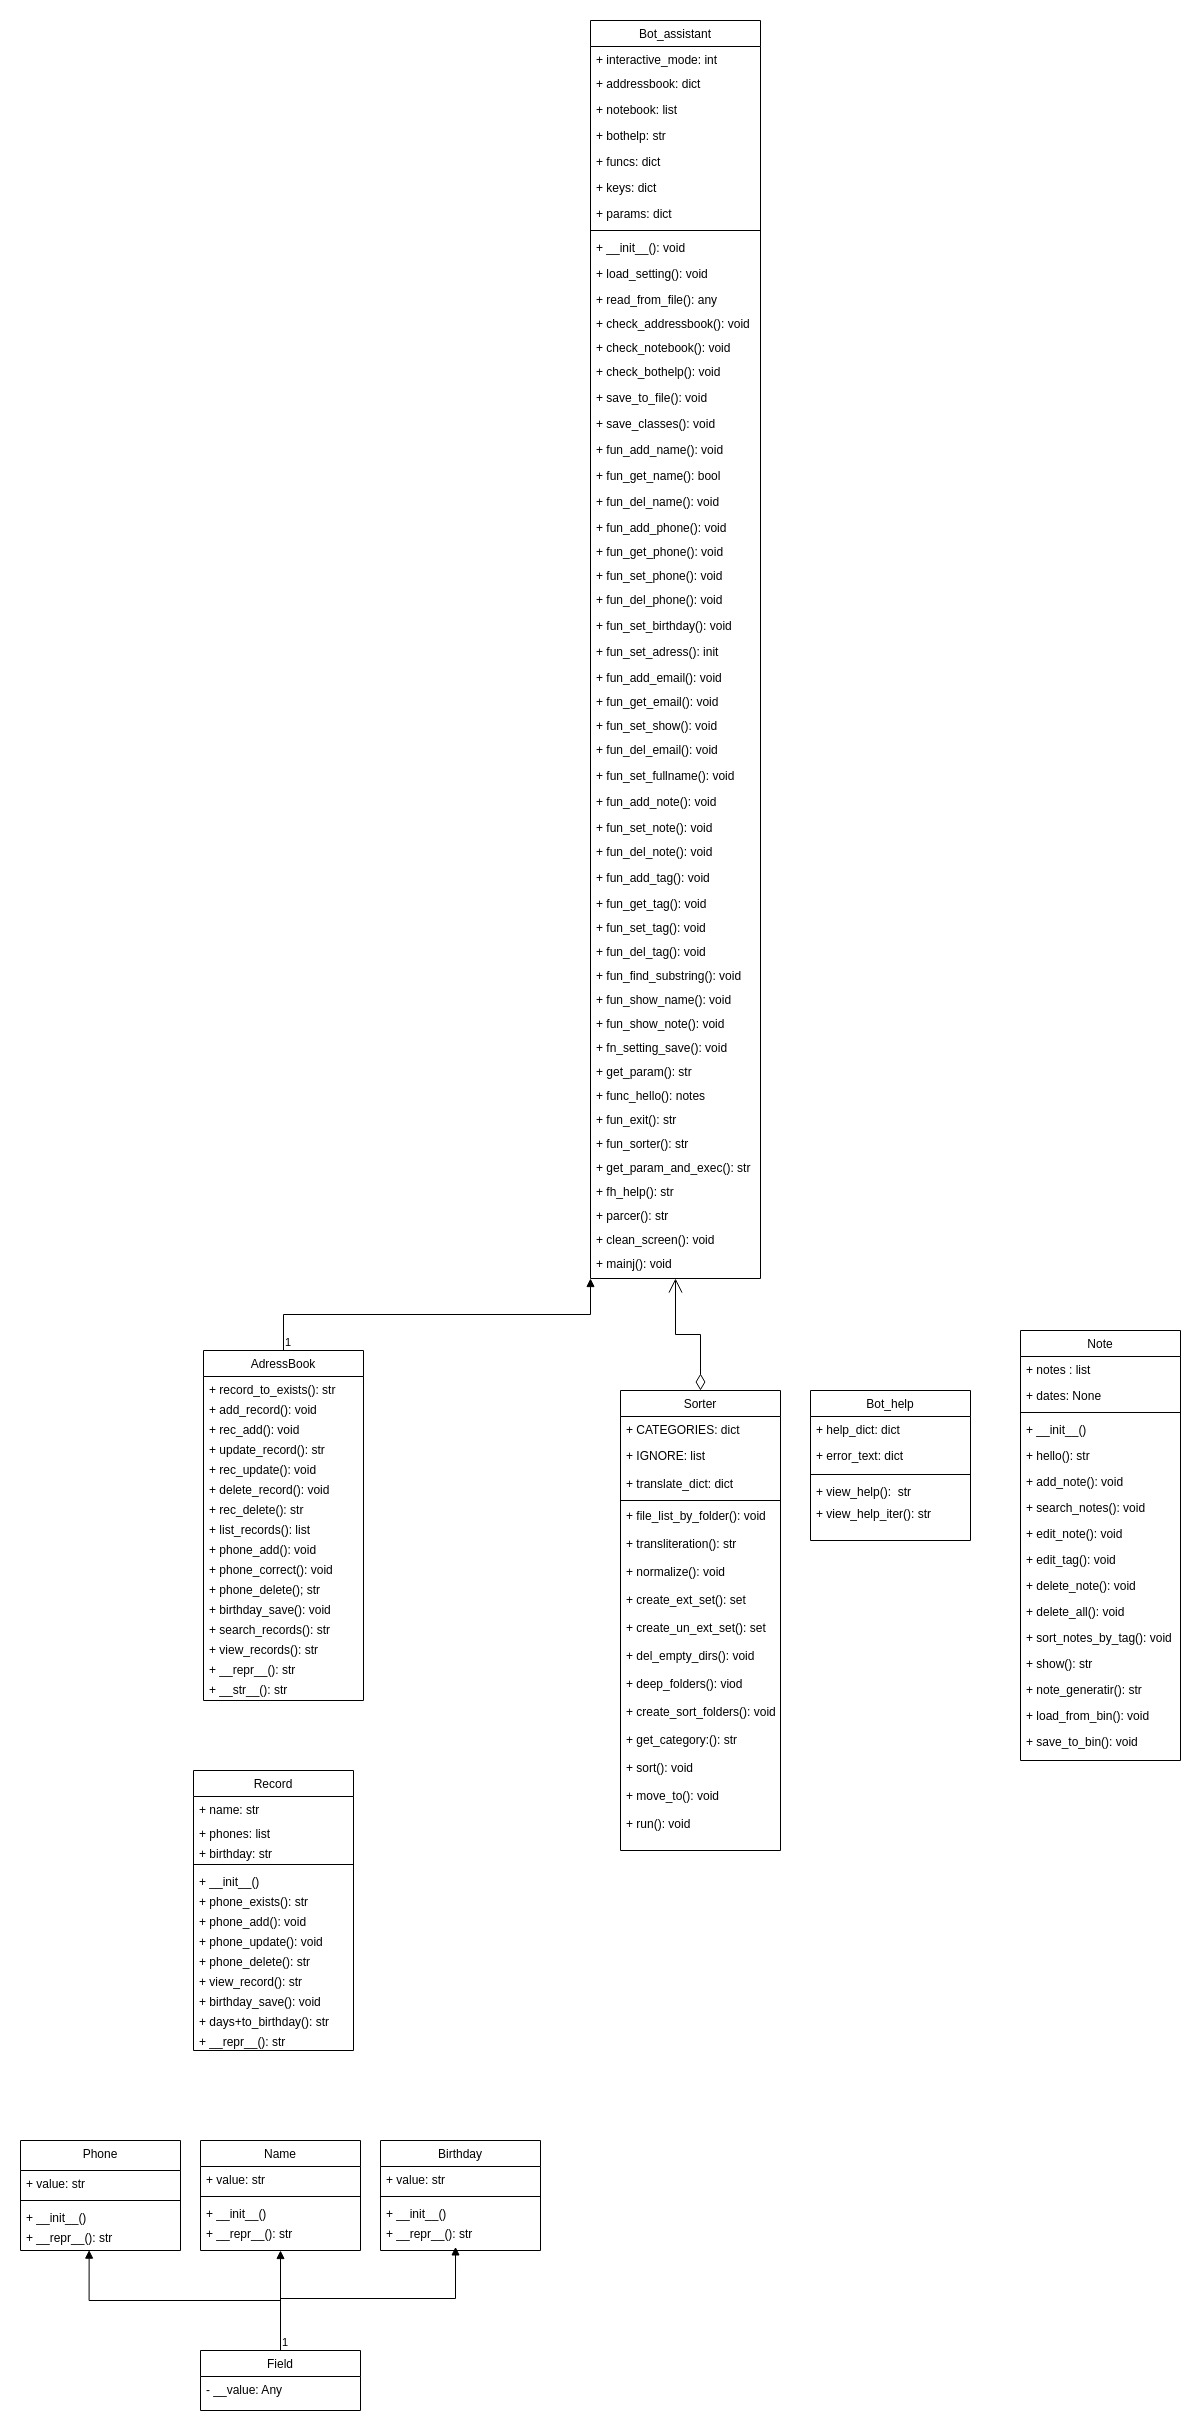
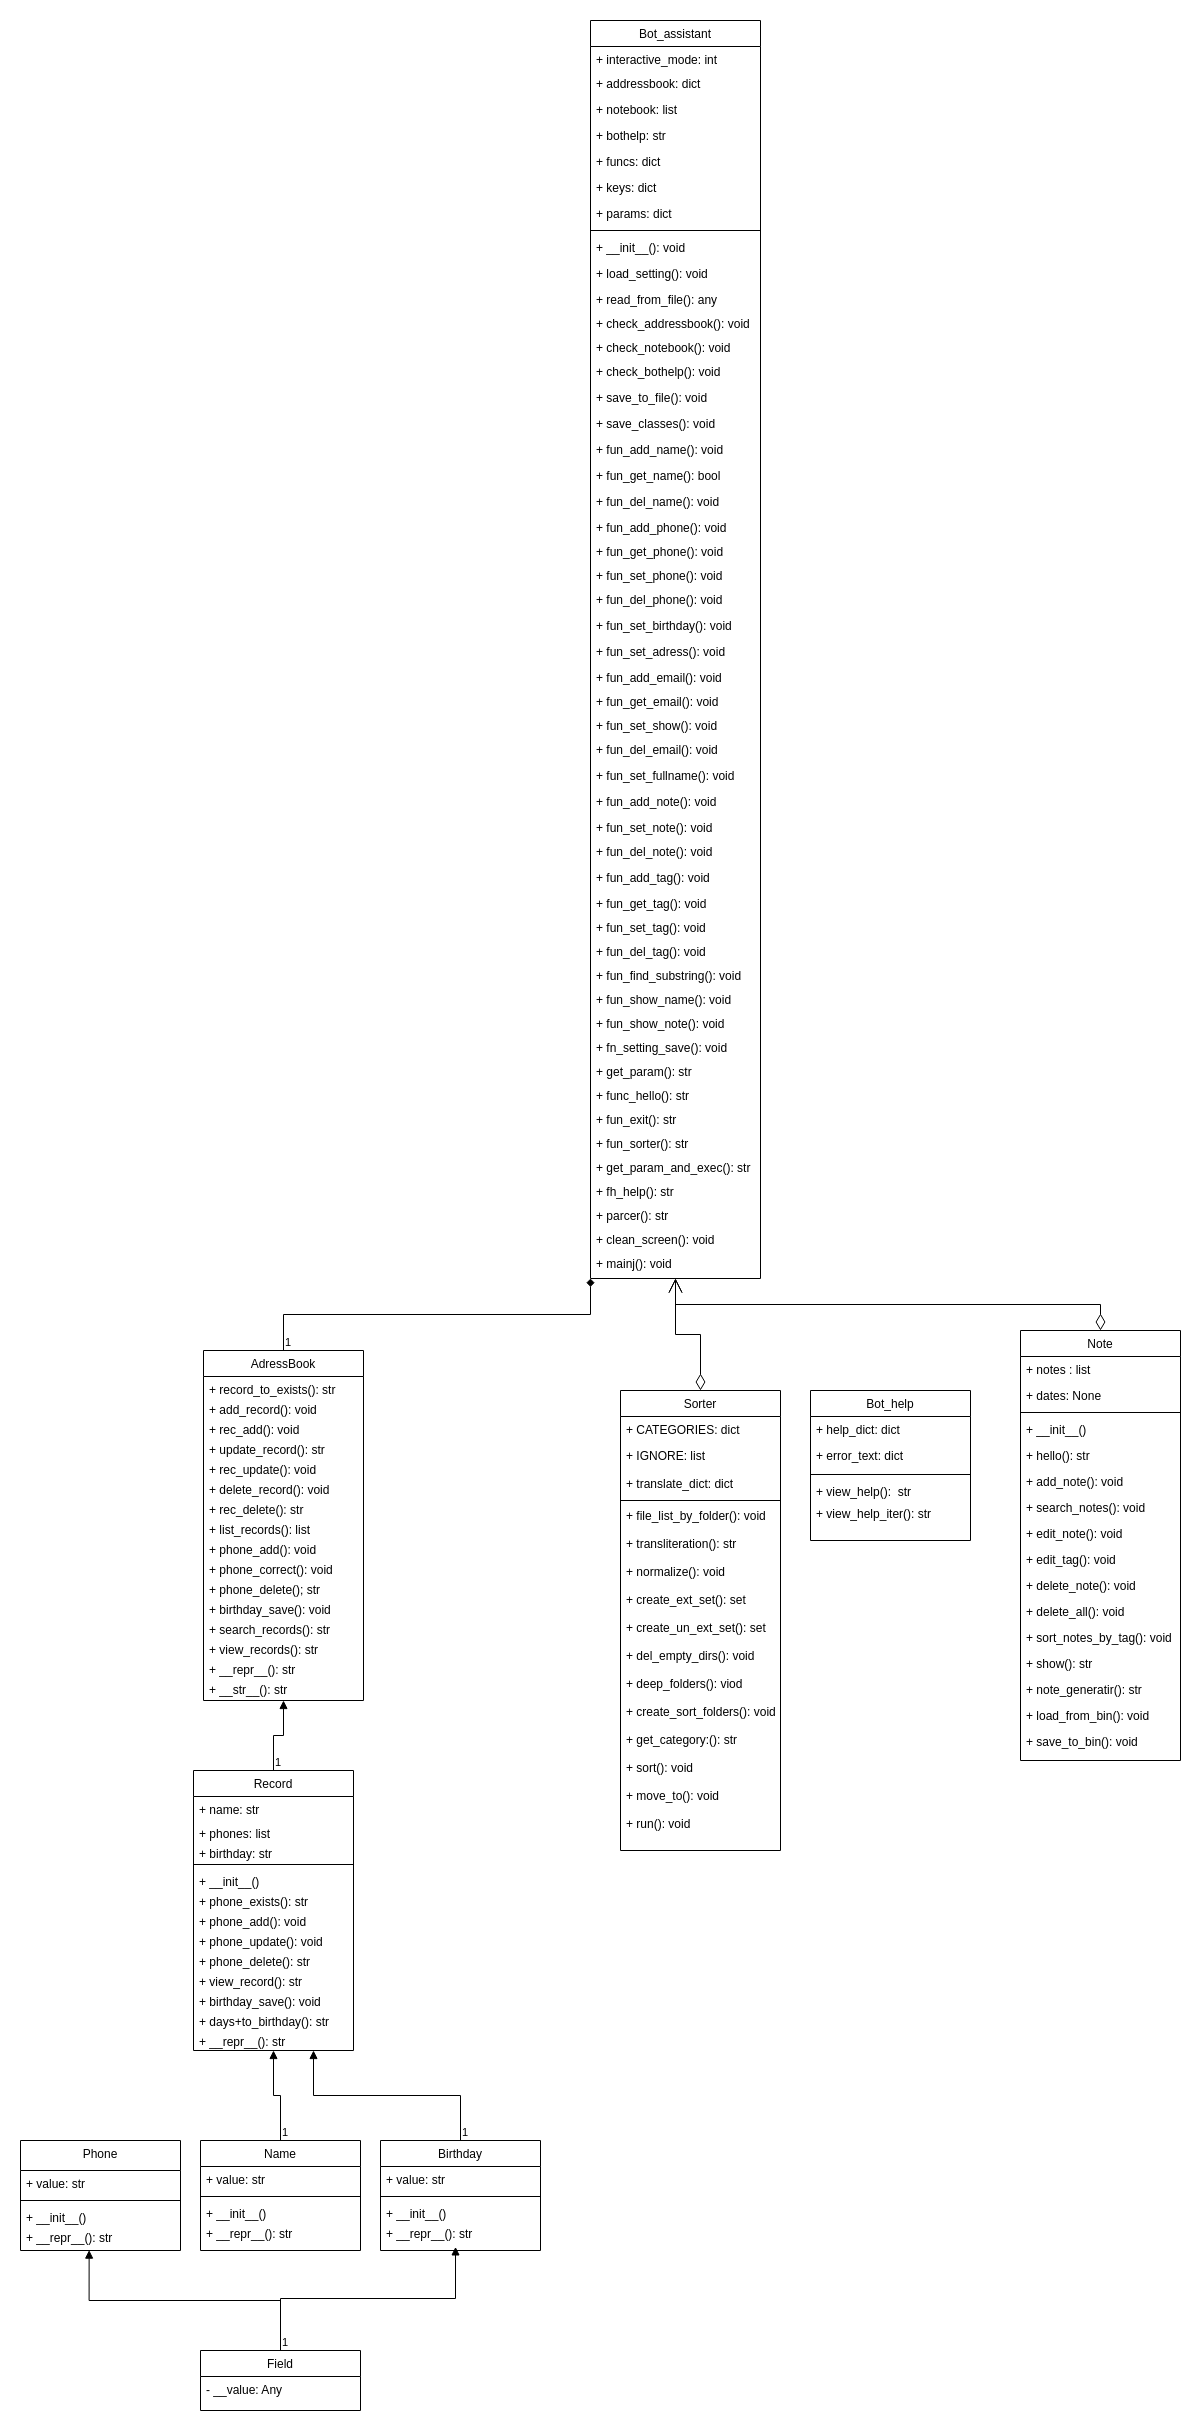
(669, 652) -> (670, 652)
(659, 1096) -> (652, 1096)
(591, 1288) -> (591, 1287)
none -> (895, 1305)
none -> (274, 1736)
none -> (392, 2096)
none -> (281, 2097)
(281, 2278) -> none
